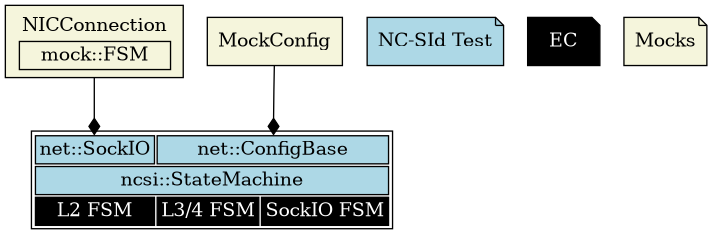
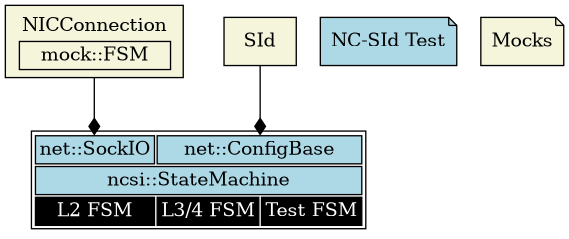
(275, 41) -> (260, 41)
(564, 41) -> none
(325, 211) -> (312, 211)
